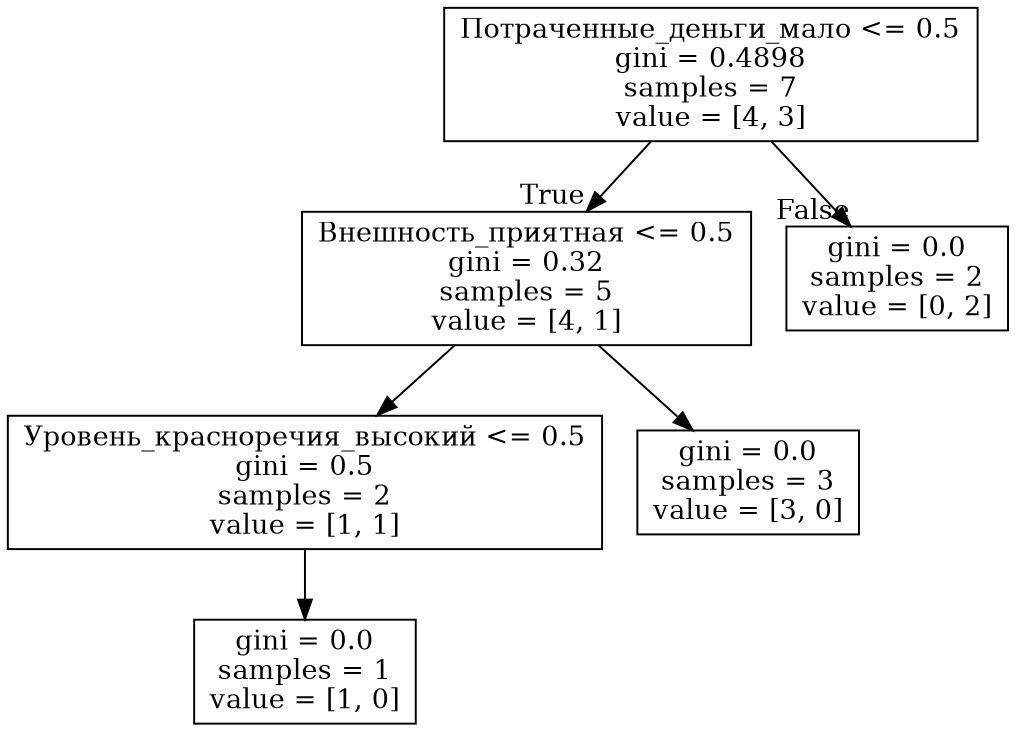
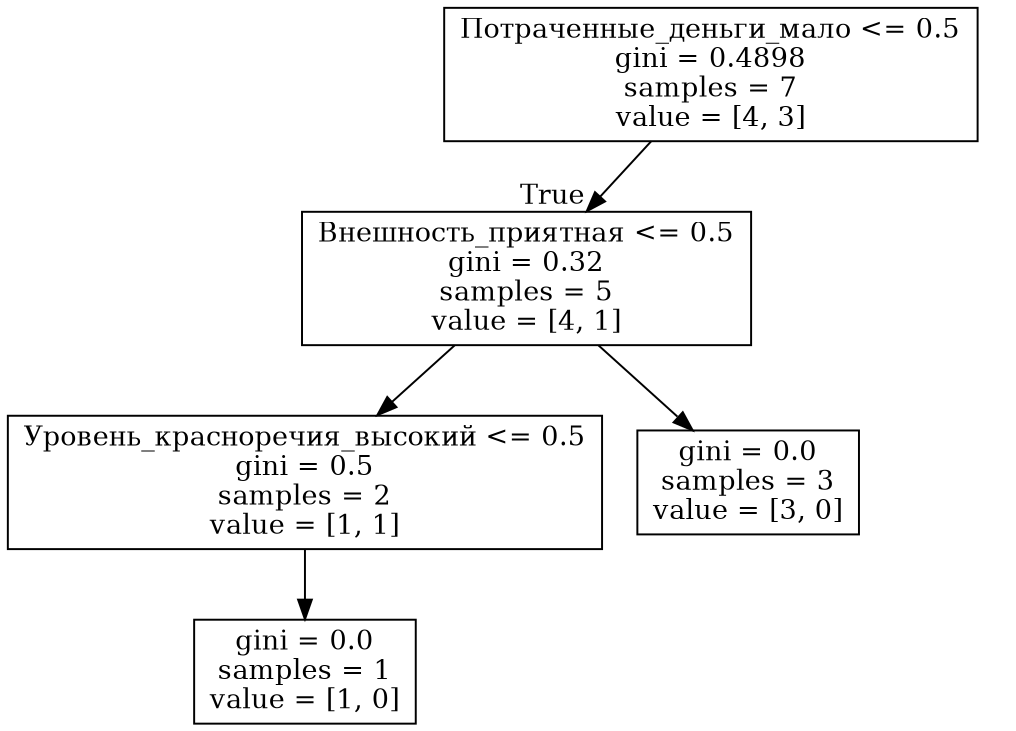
(897, 278) -> none
